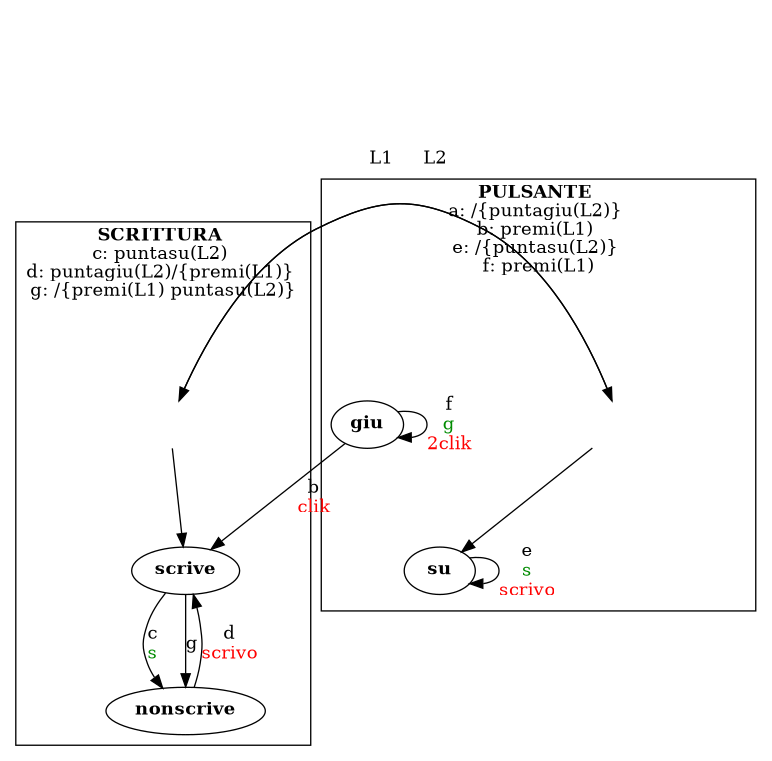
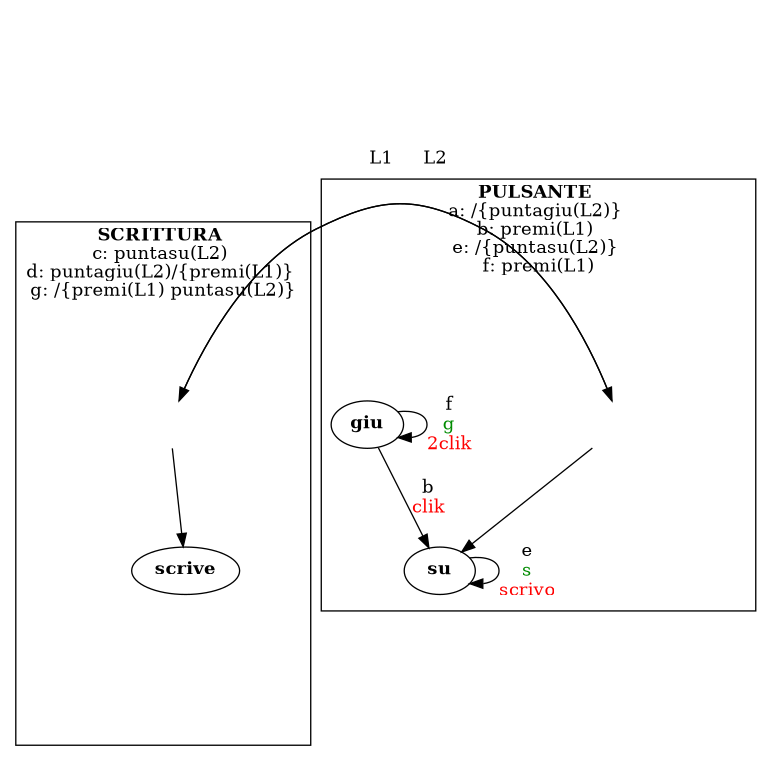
(283, 492) -> (401, 492)
(186, 711) -> none
